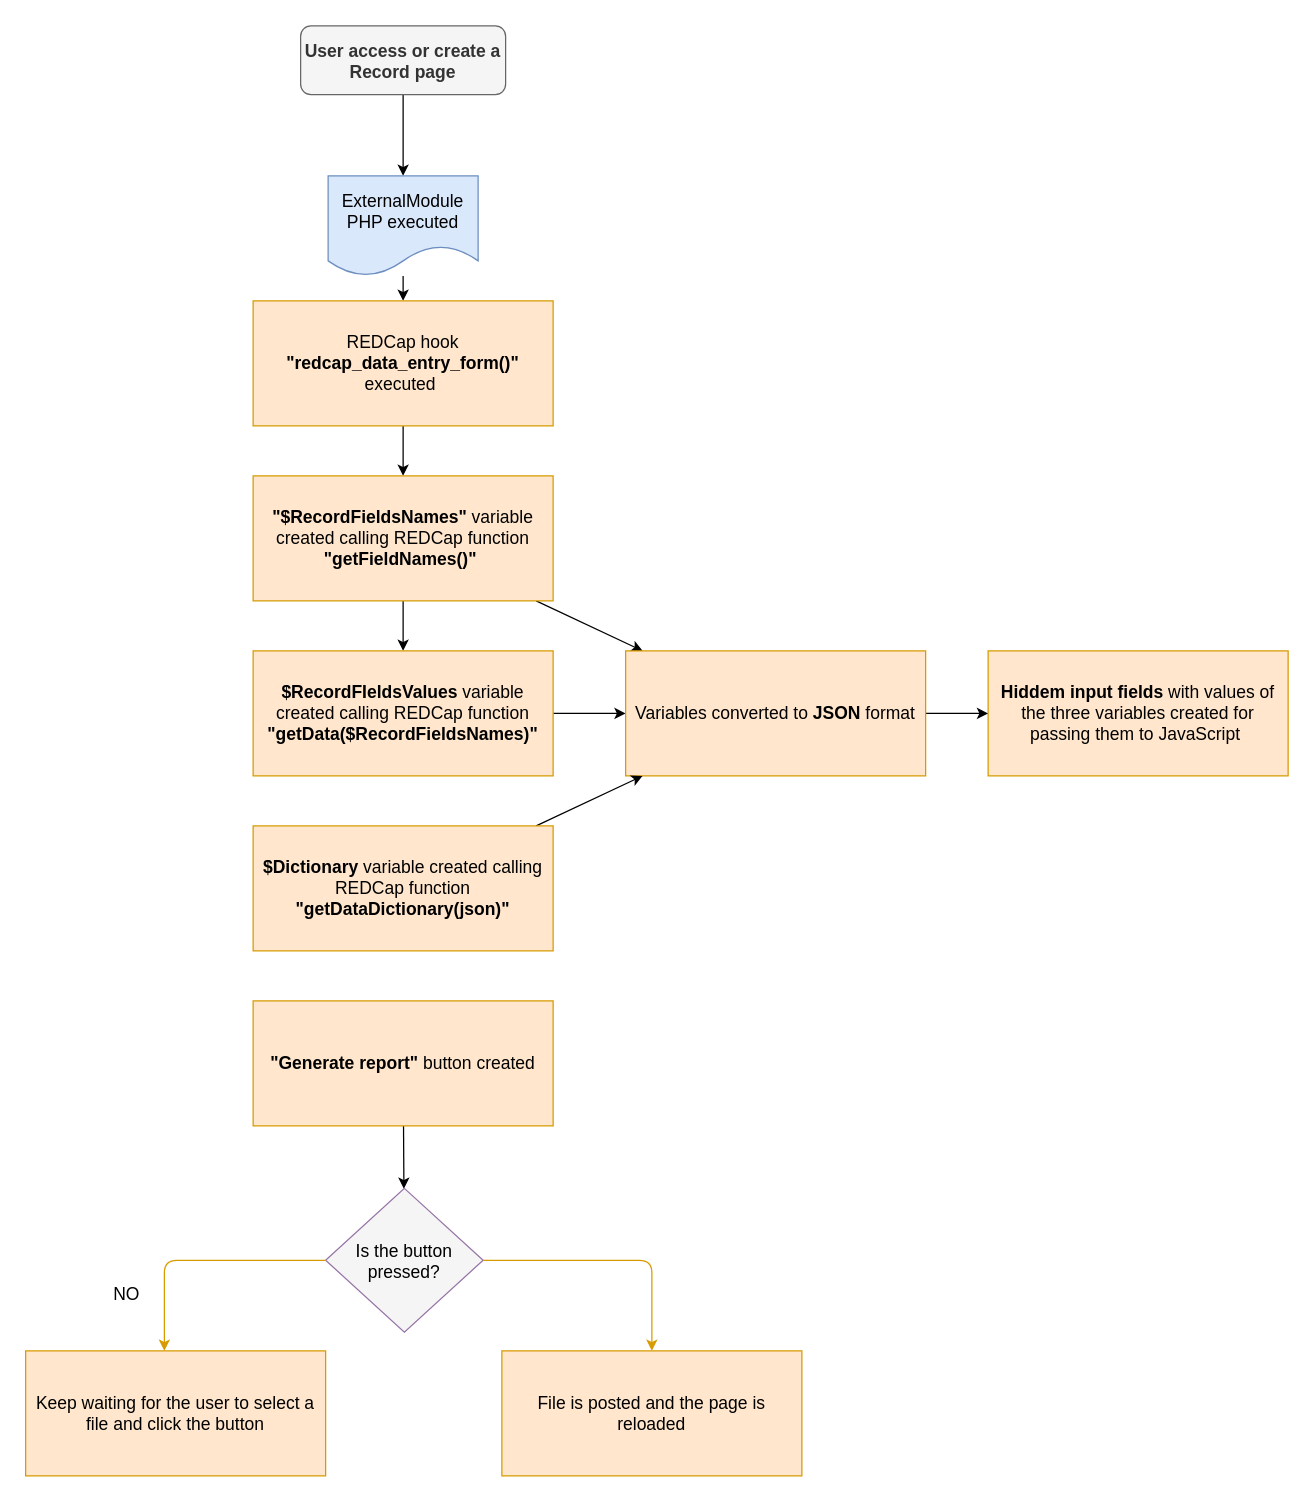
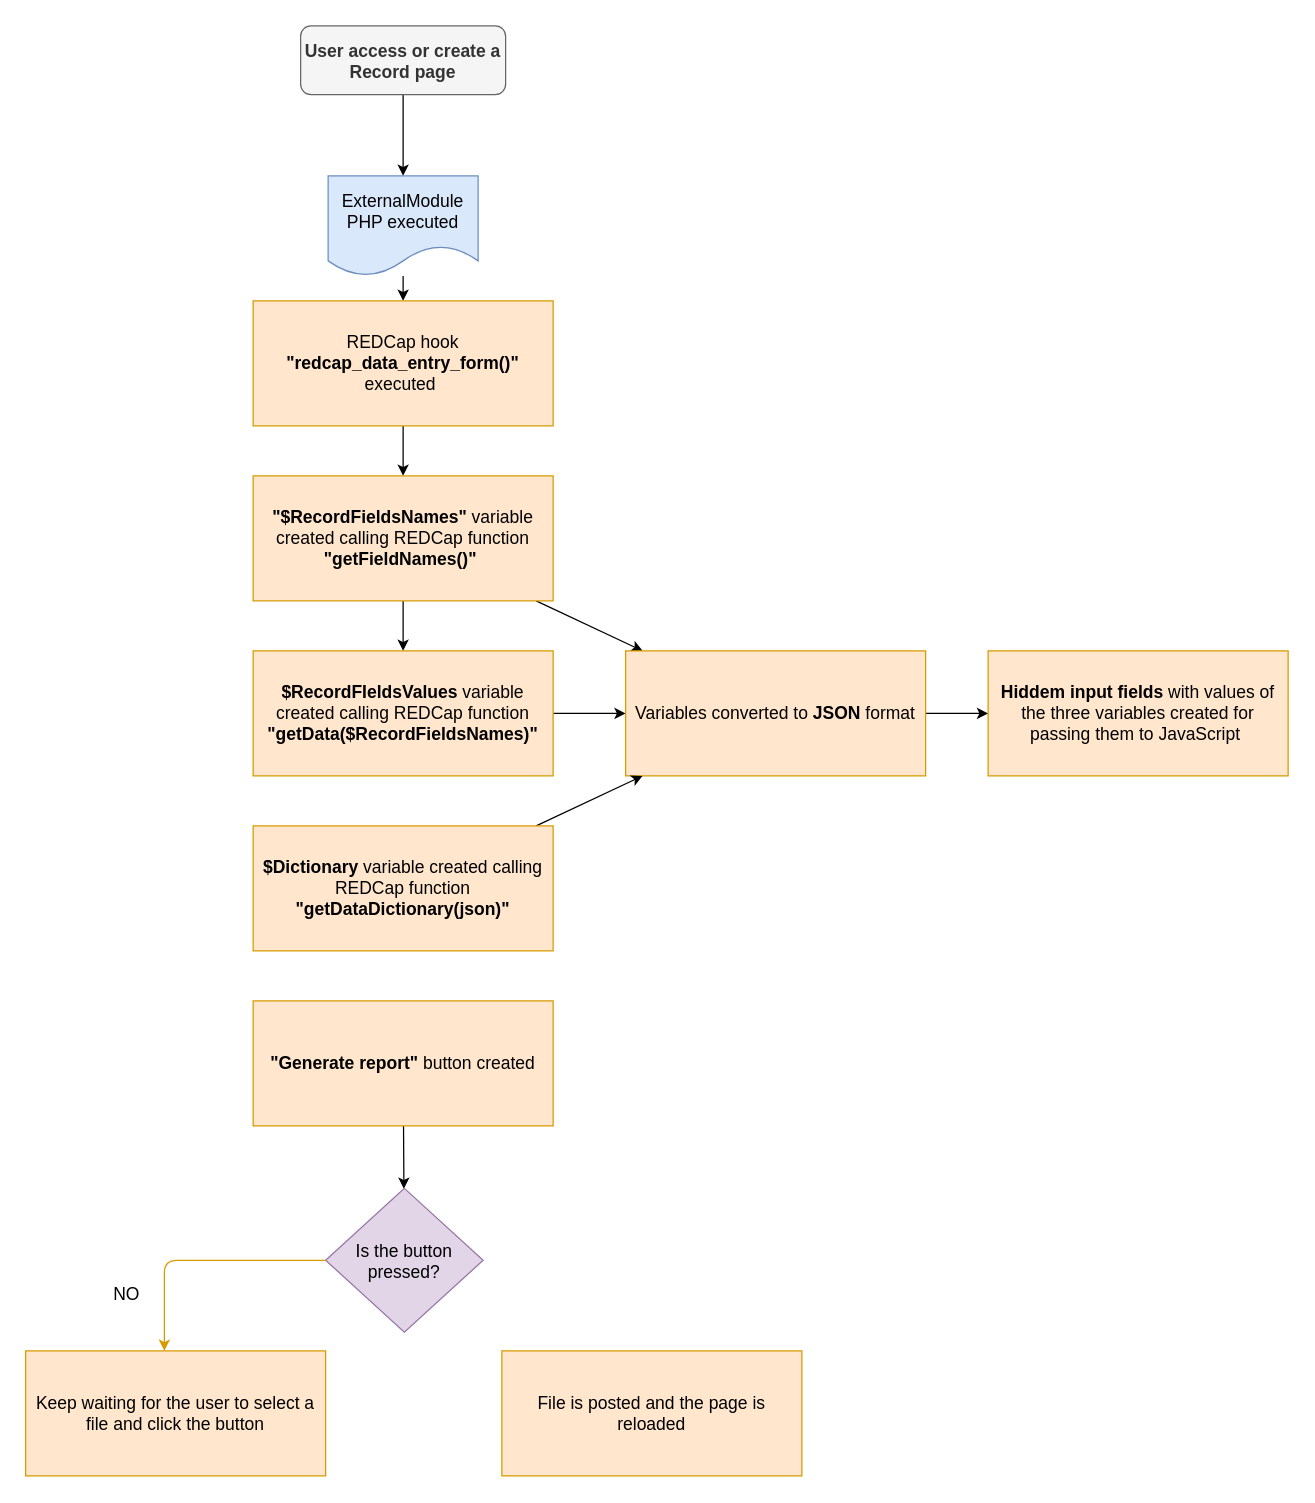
(404, 1260) -> (404, 1260)
(603, 1260) -> none
